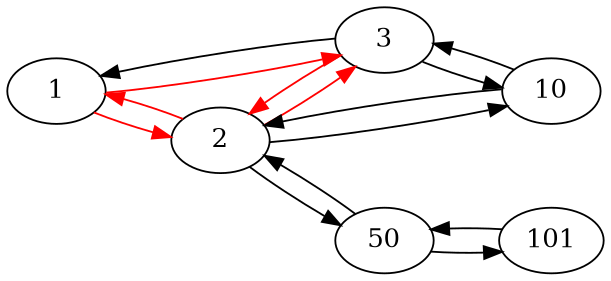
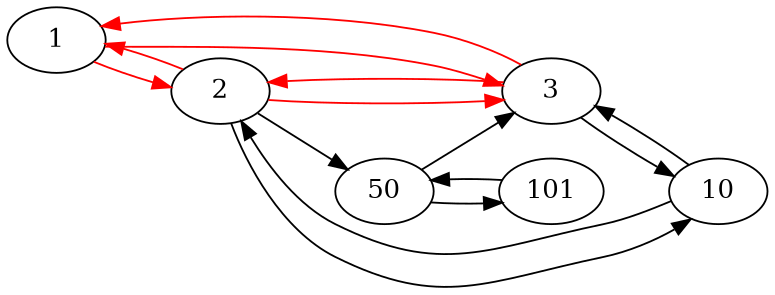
(227, 52) -> (324, 19)
(319, 188) -> (460, 146)
